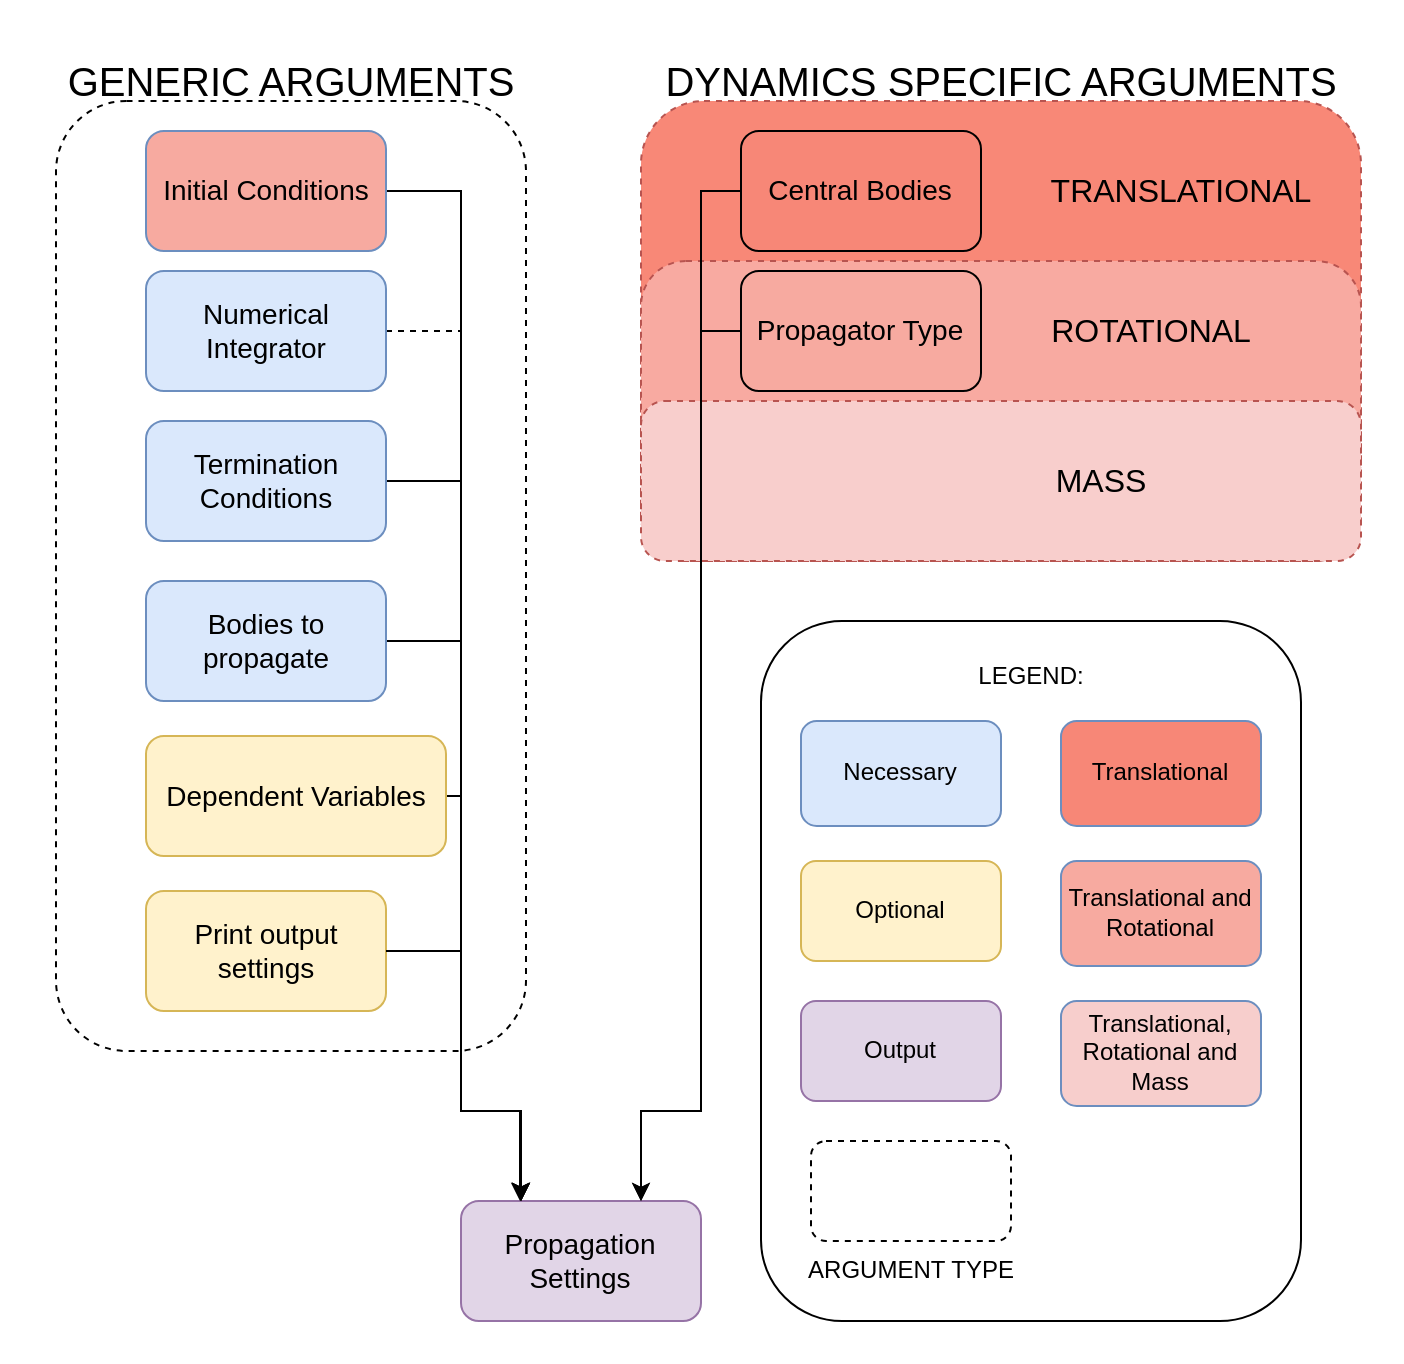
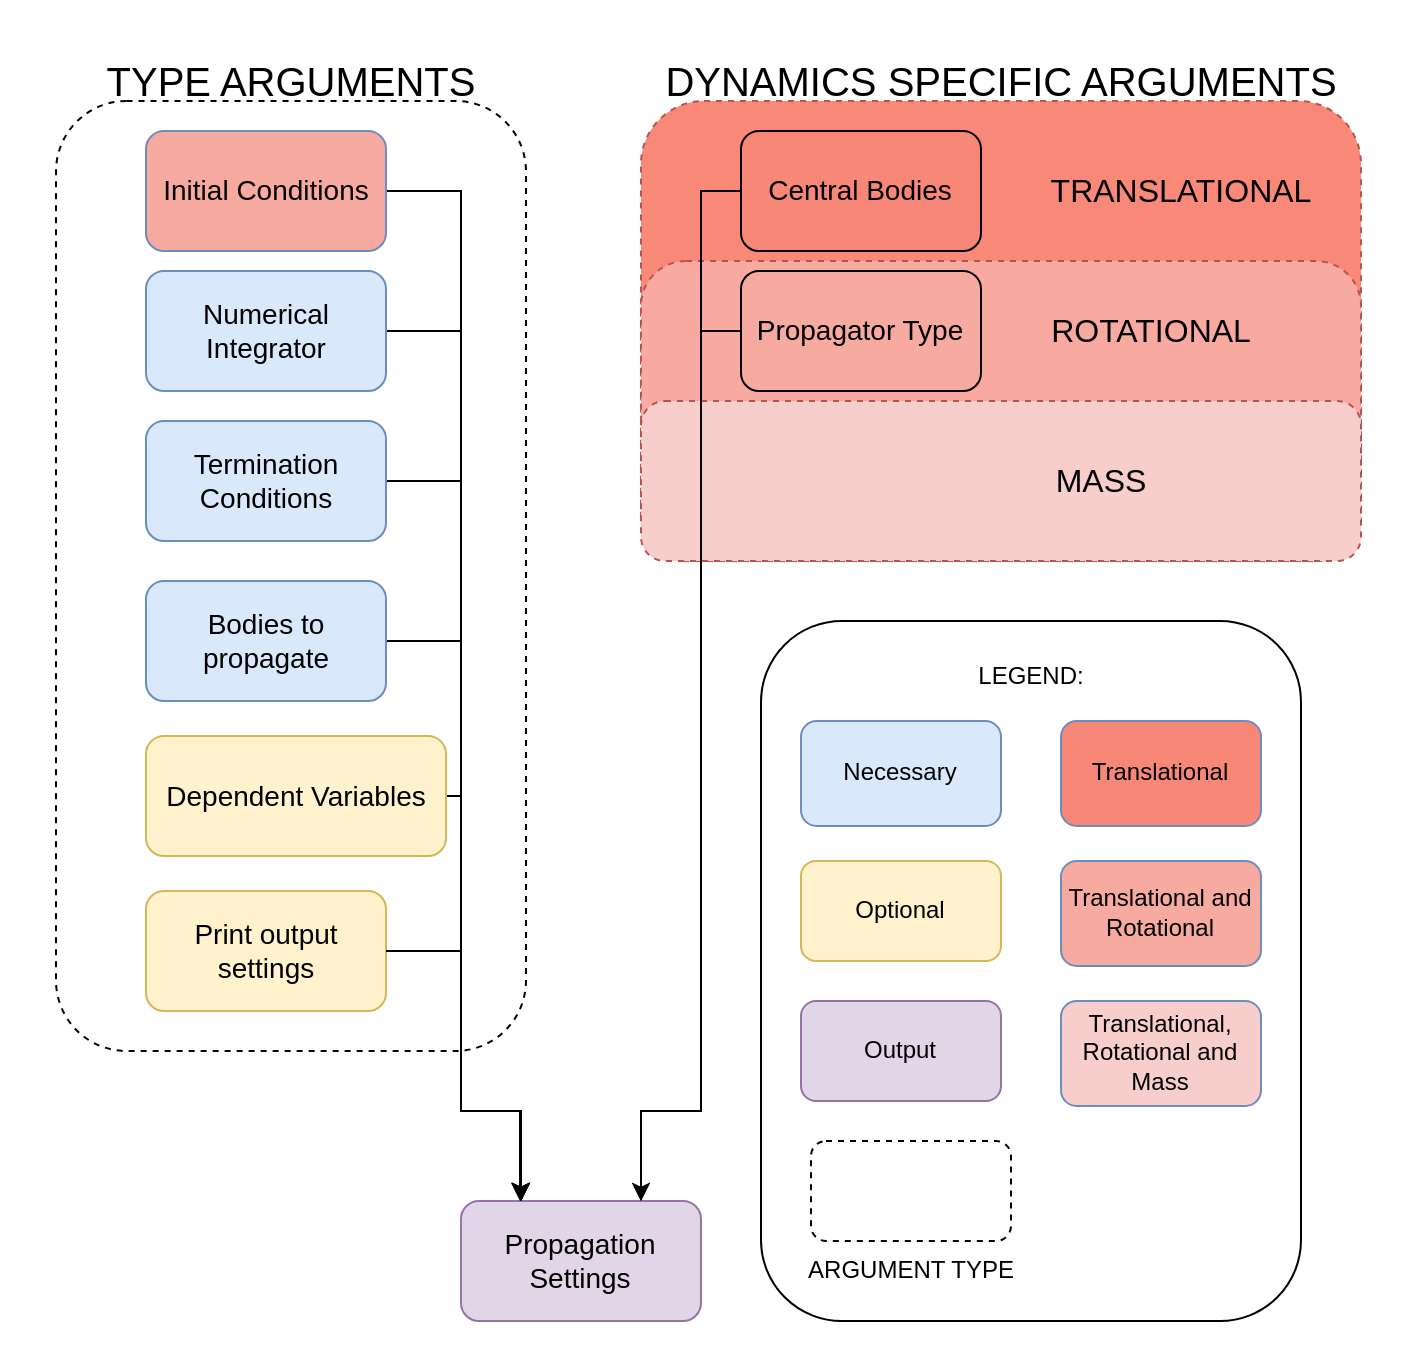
(292, 81) -> (292, 81)
(423, 331) -> (423, 331)
